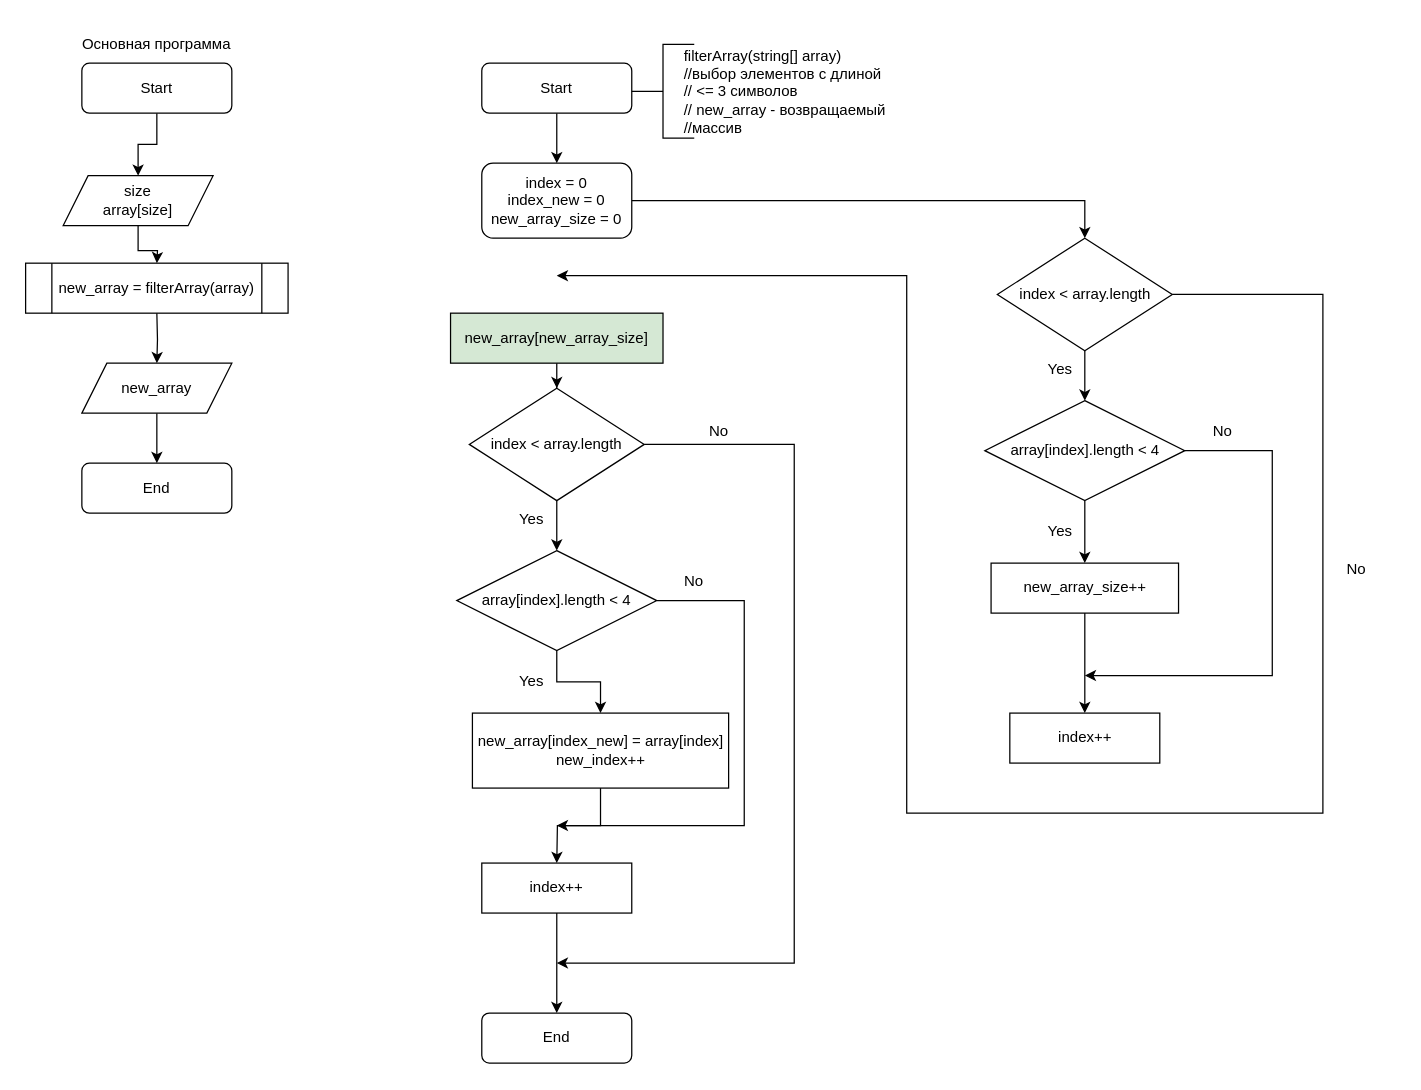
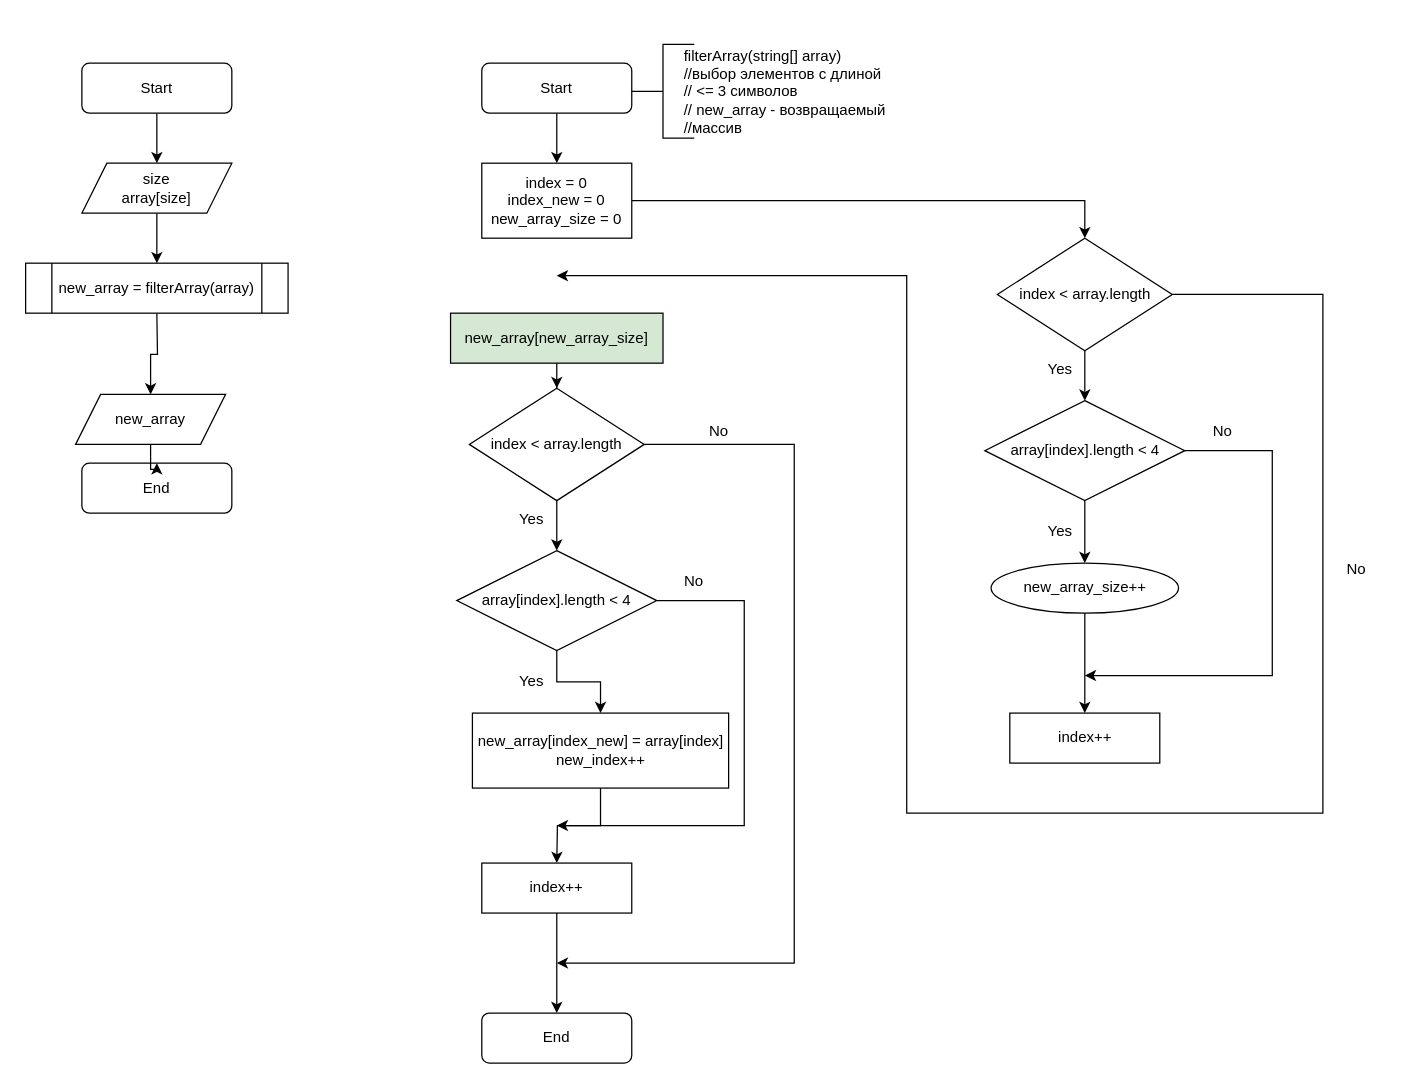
(157, 44) -> none
(138, 201) -> (157, 188)
(557, 201) -> (557, 201)
(157, 388) -> (151, 419)
(1085, 588) -> (1085, 588)
